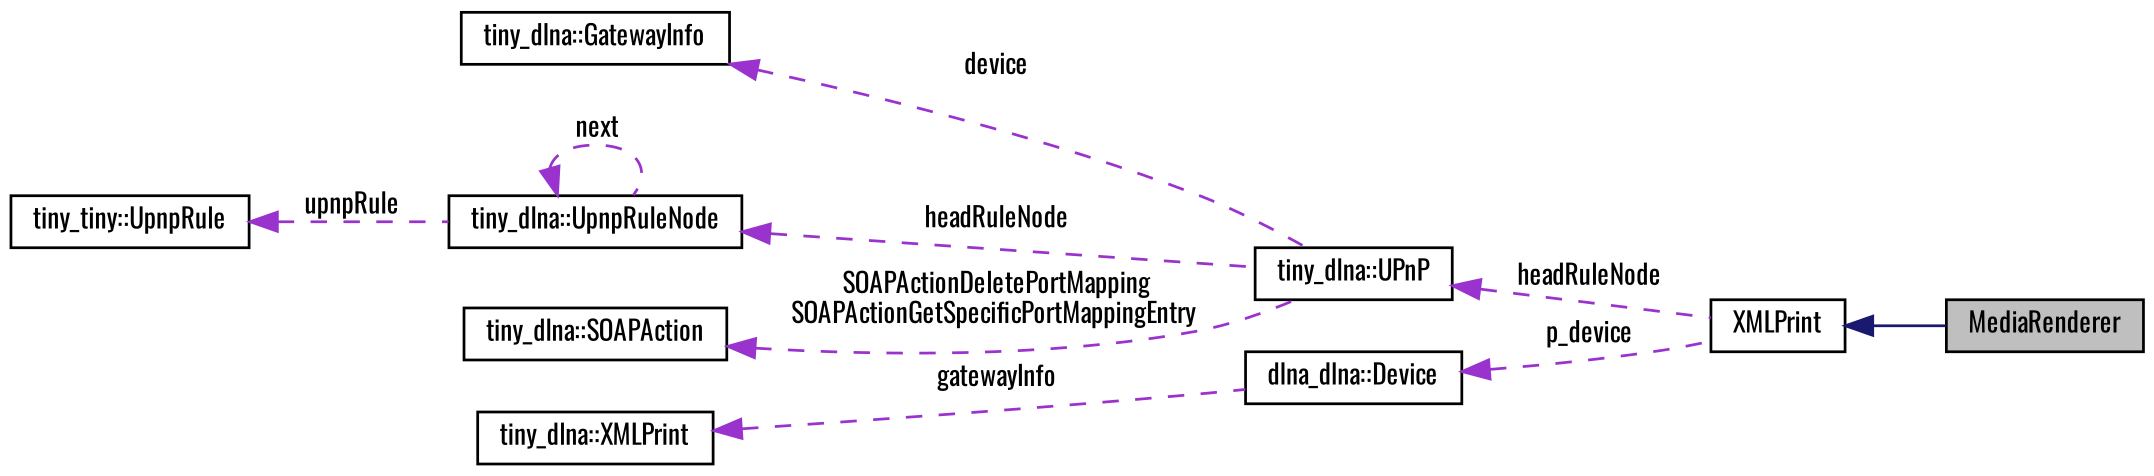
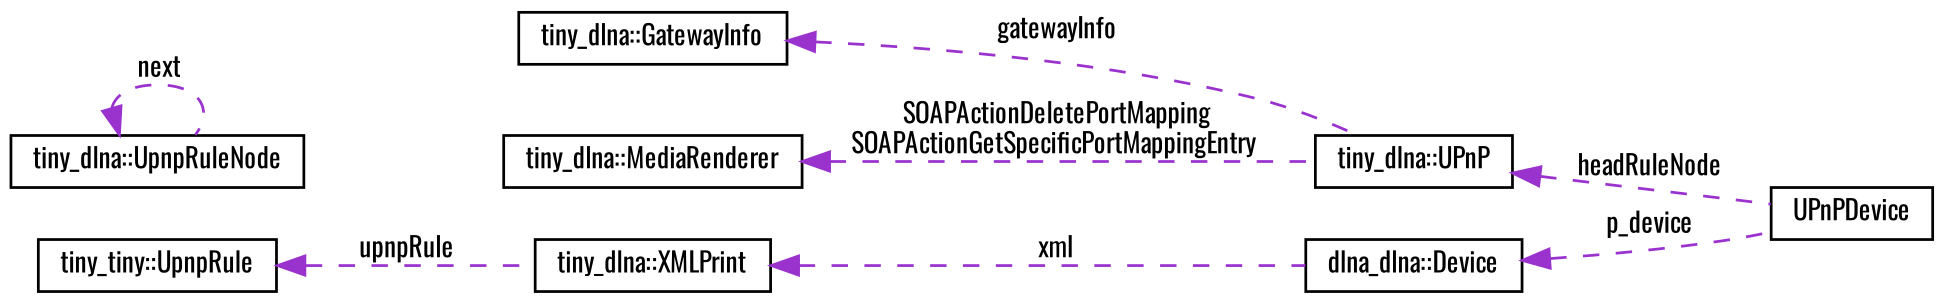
(994, 67) -> (1054, 31)
(363, 222) -> (420, 266)
(1013, 250) -> none
(1778, 326) -> (1852, 214)
(2045, 326) -> none
(595, 334) -> (653, 162)
(994, 379) -> (1054, 250)
